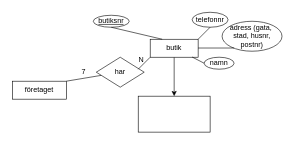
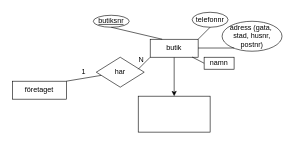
(219, 63) -> (219, 63)
(84, 72) -> (84, 72)
